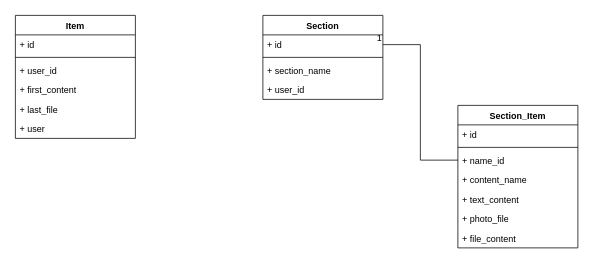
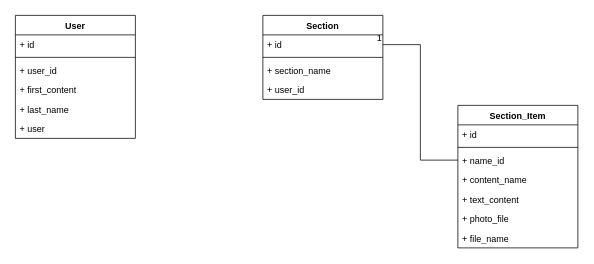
(75, 26) -> (75, 26)
(43, 110) -> (45, 110)
(494, 239) -> (487, 239)
